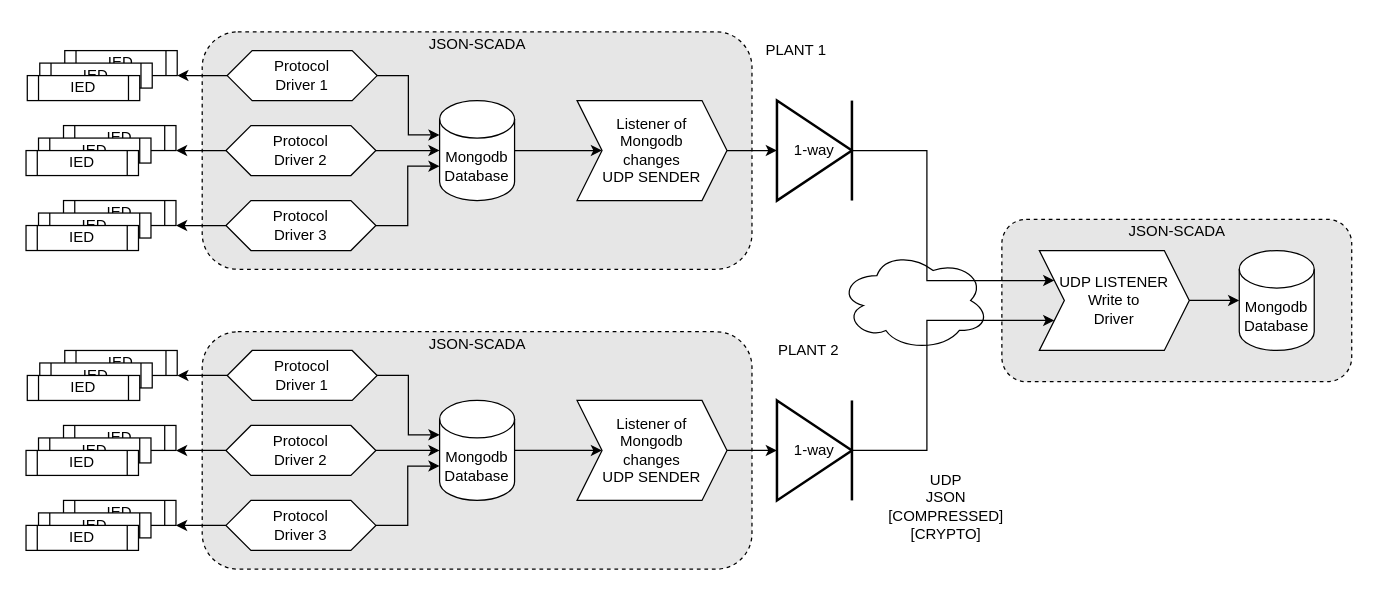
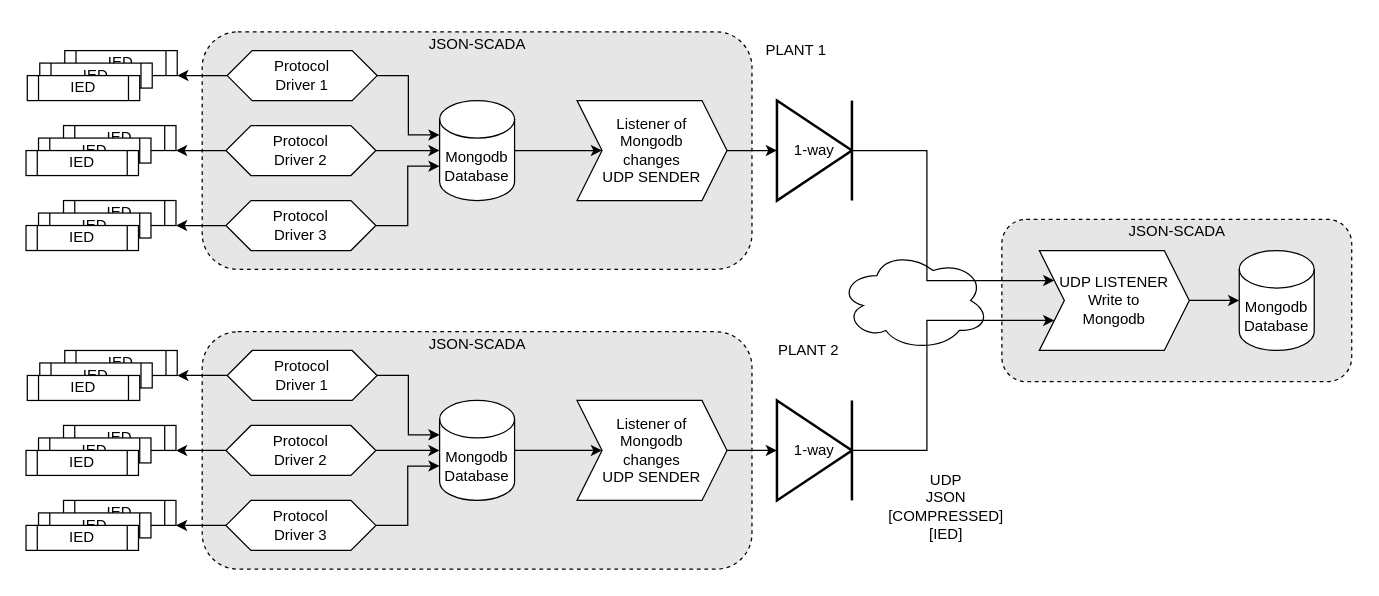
(1114, 301) -> (1114, 301)
(946, 507) -> (946, 507)
